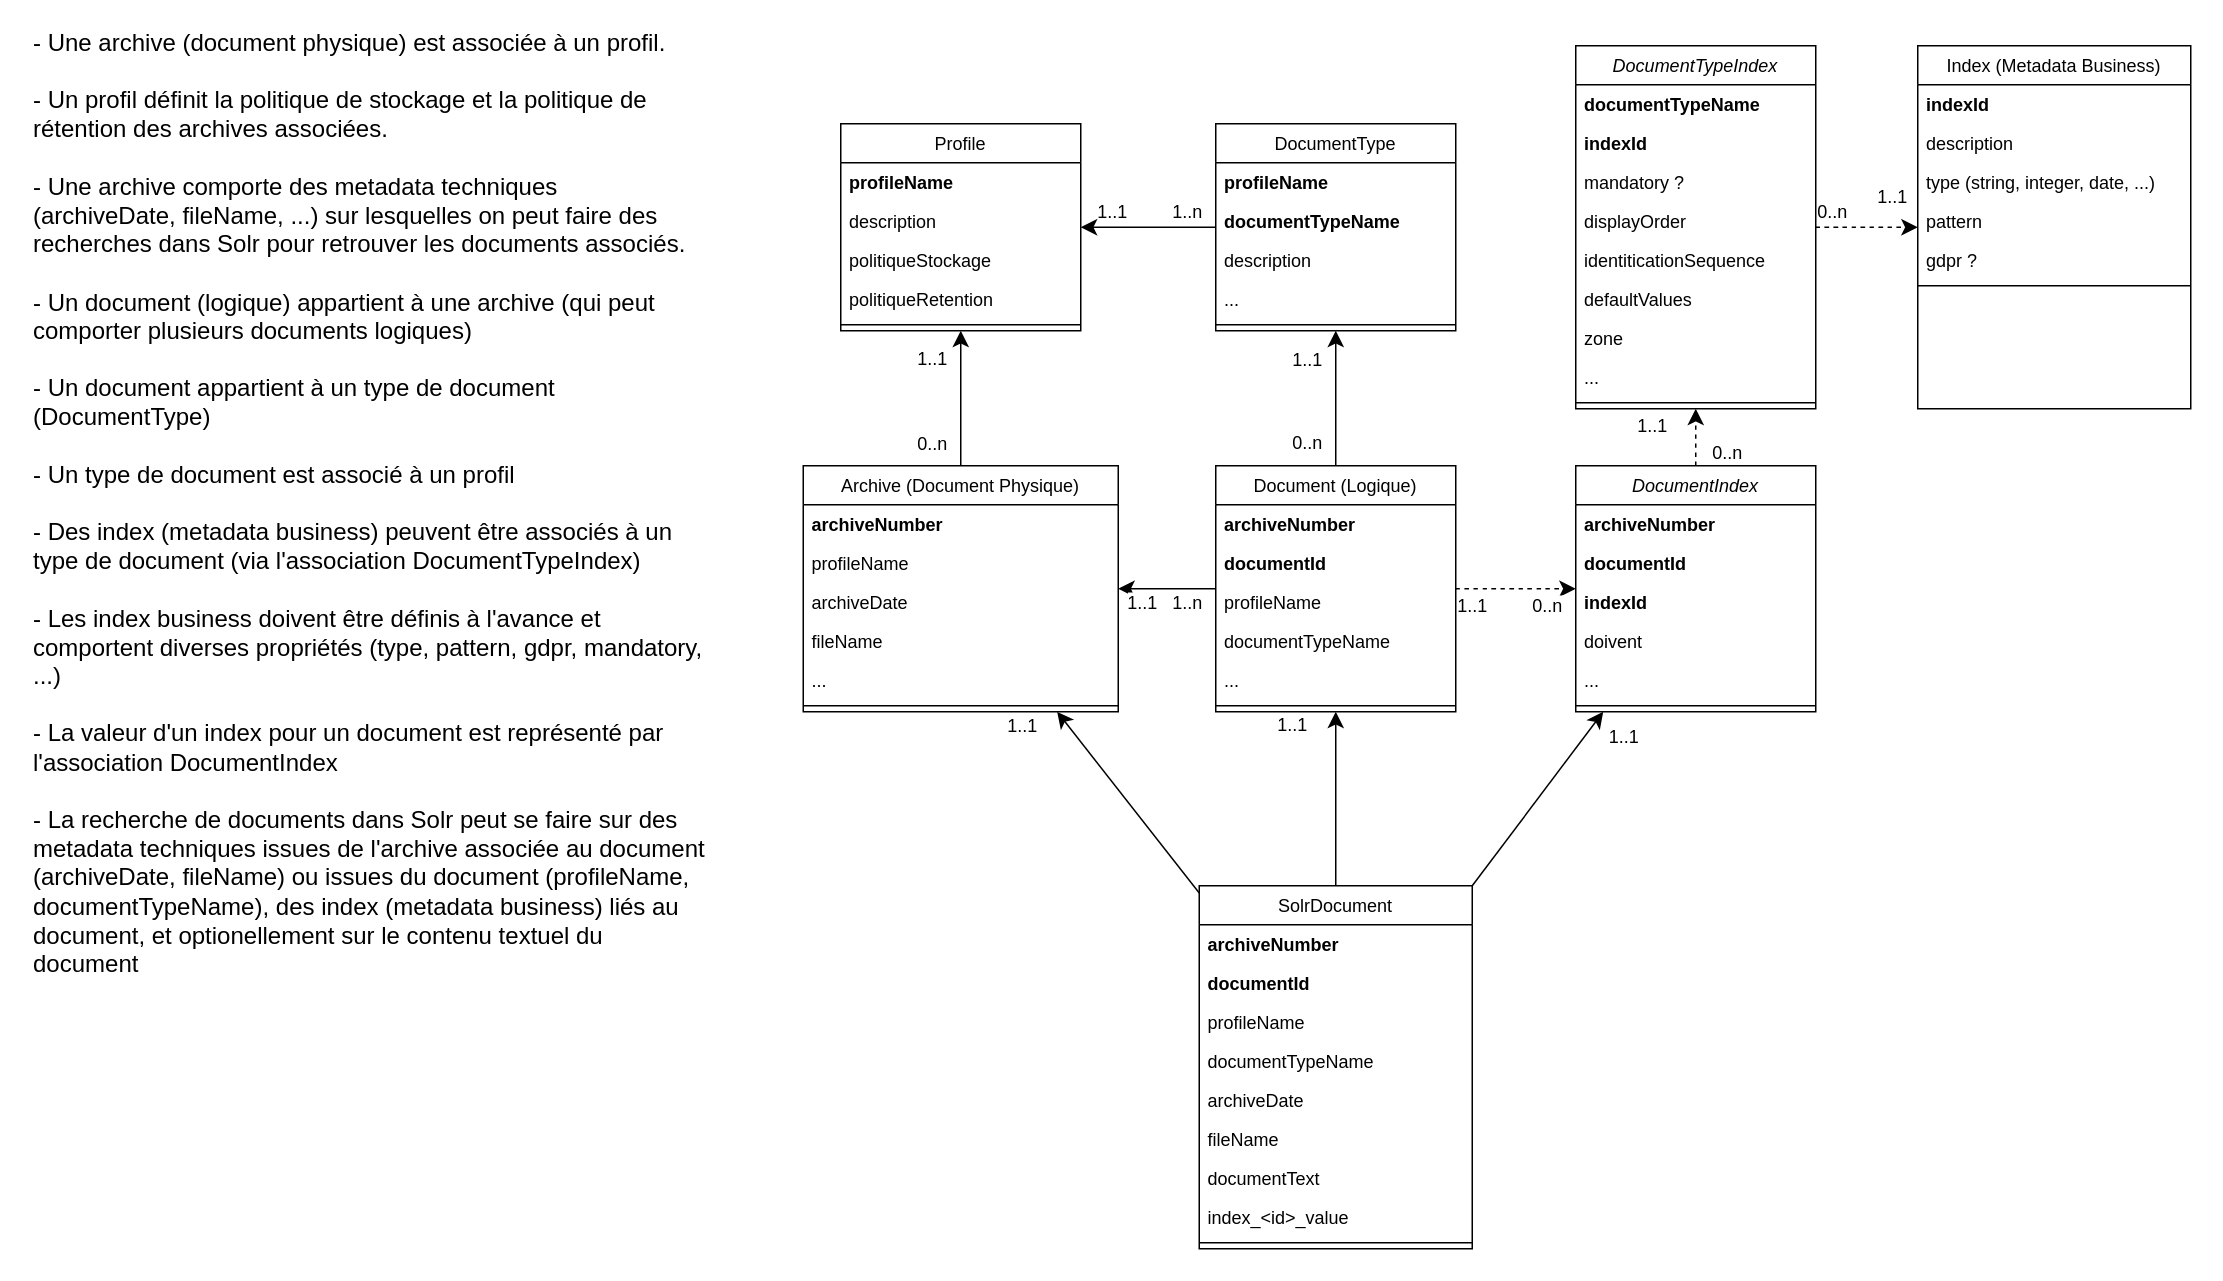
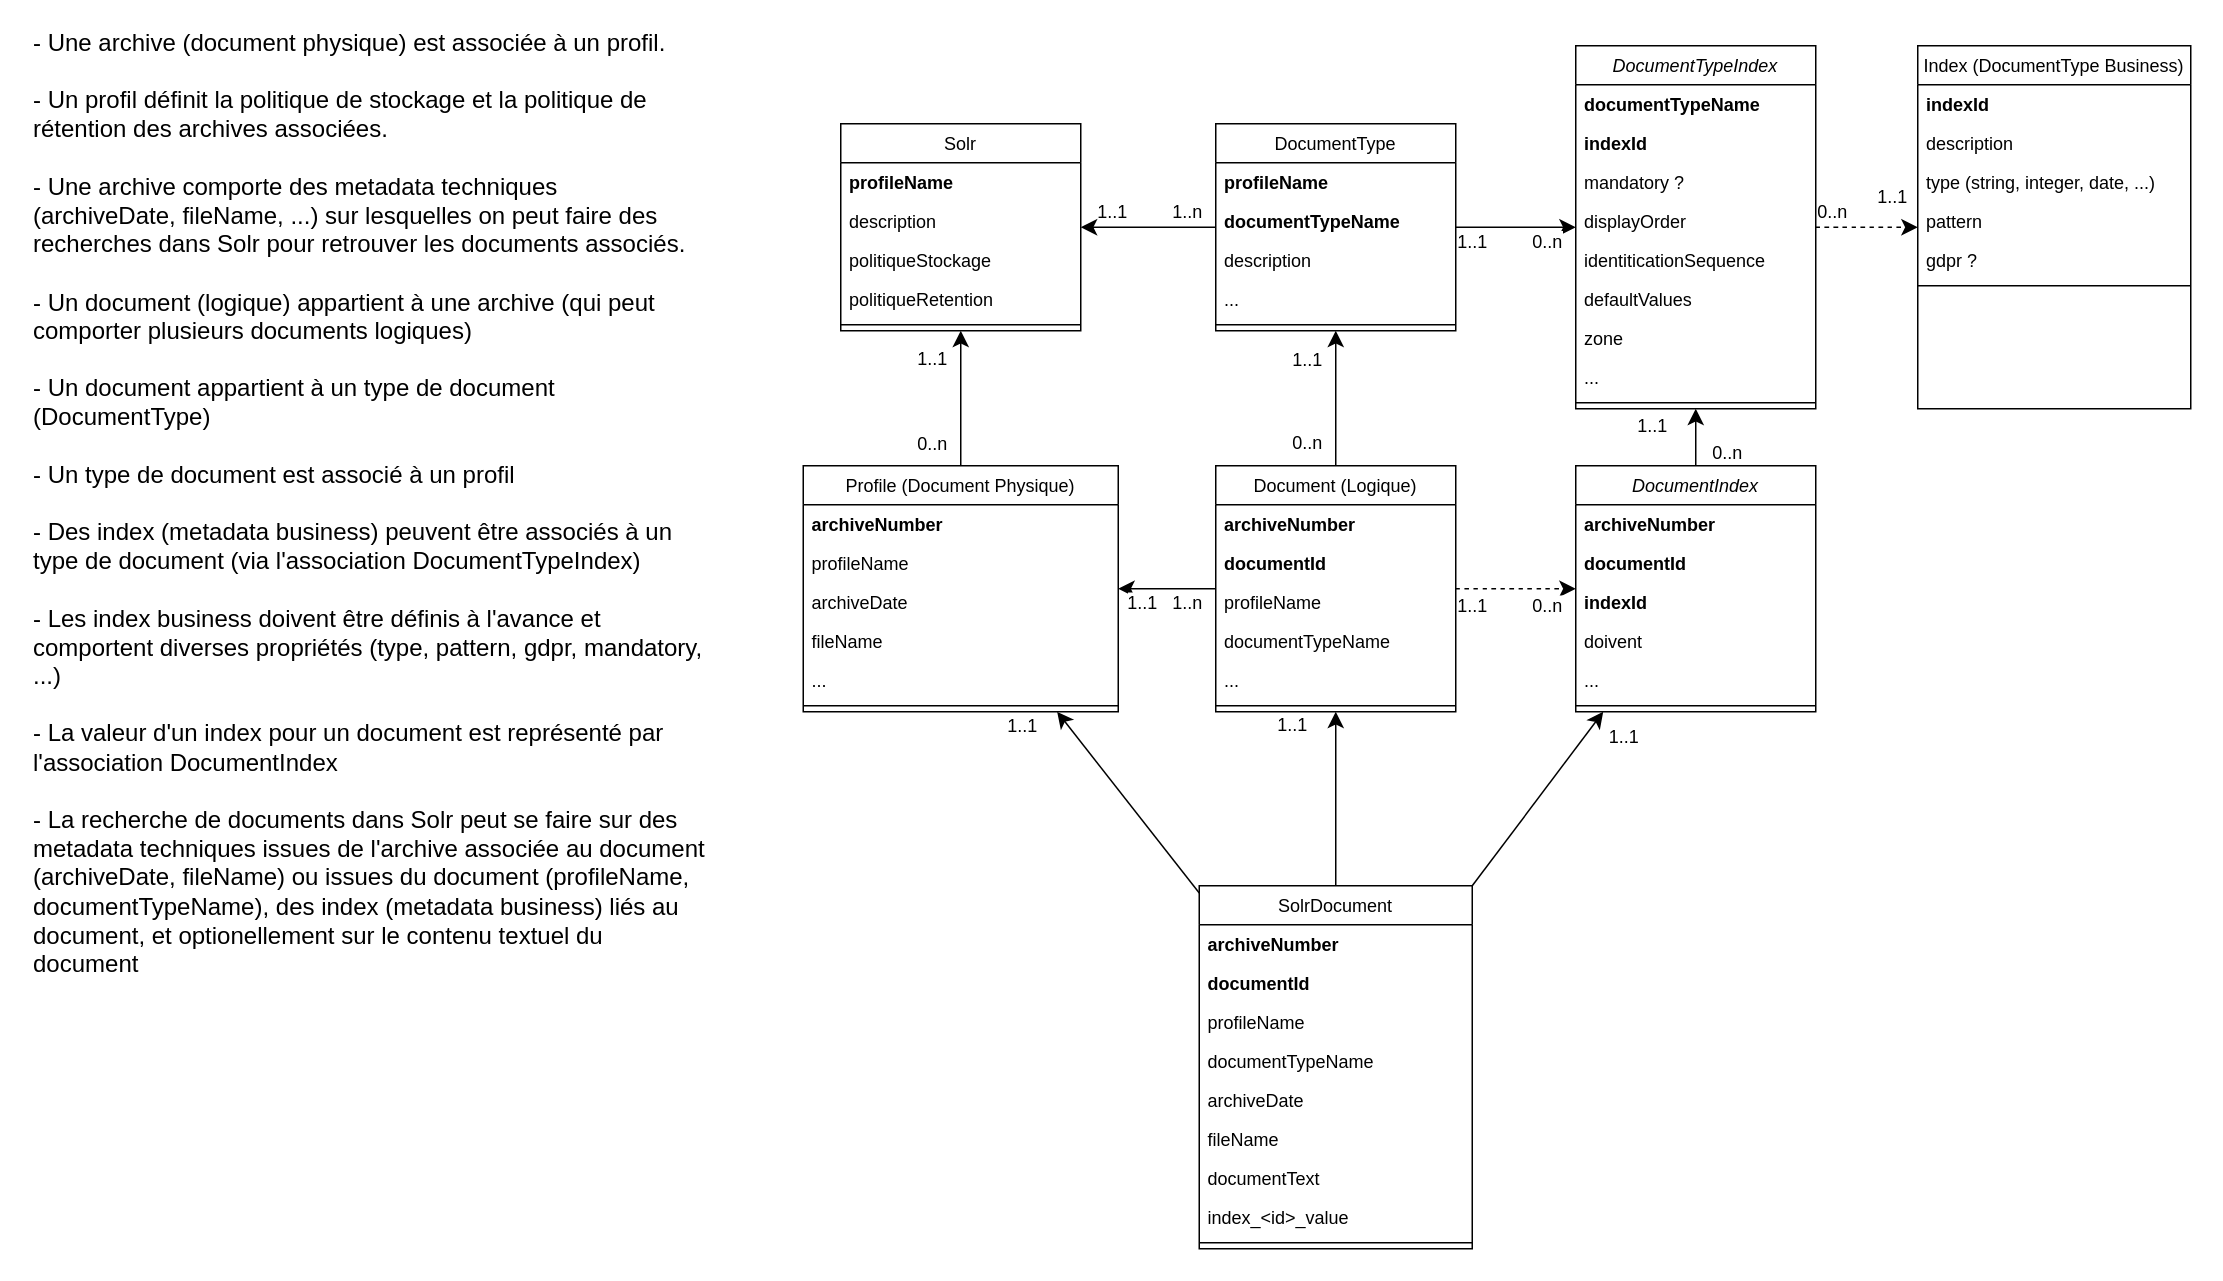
(2054, 66) -> (2054, 66)
(960, 144) -> (960, 144)
none -> (1511, 227)
(1696, 441) -> (1696, 441)
(960, 486) -> (960, 486)
